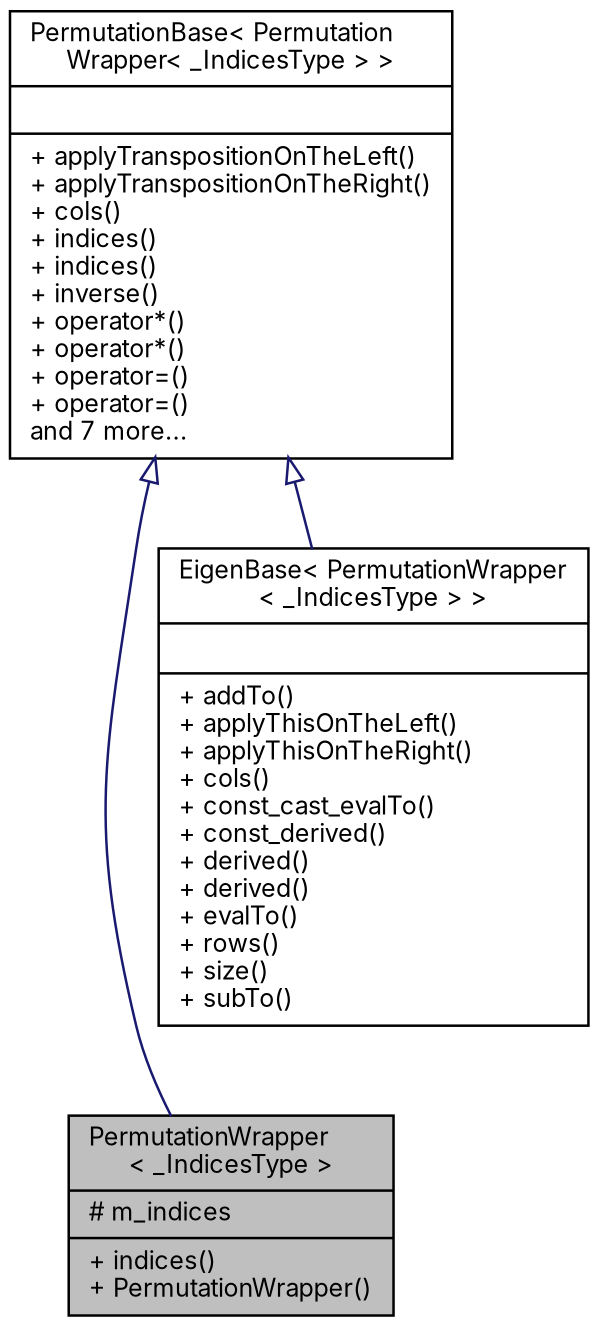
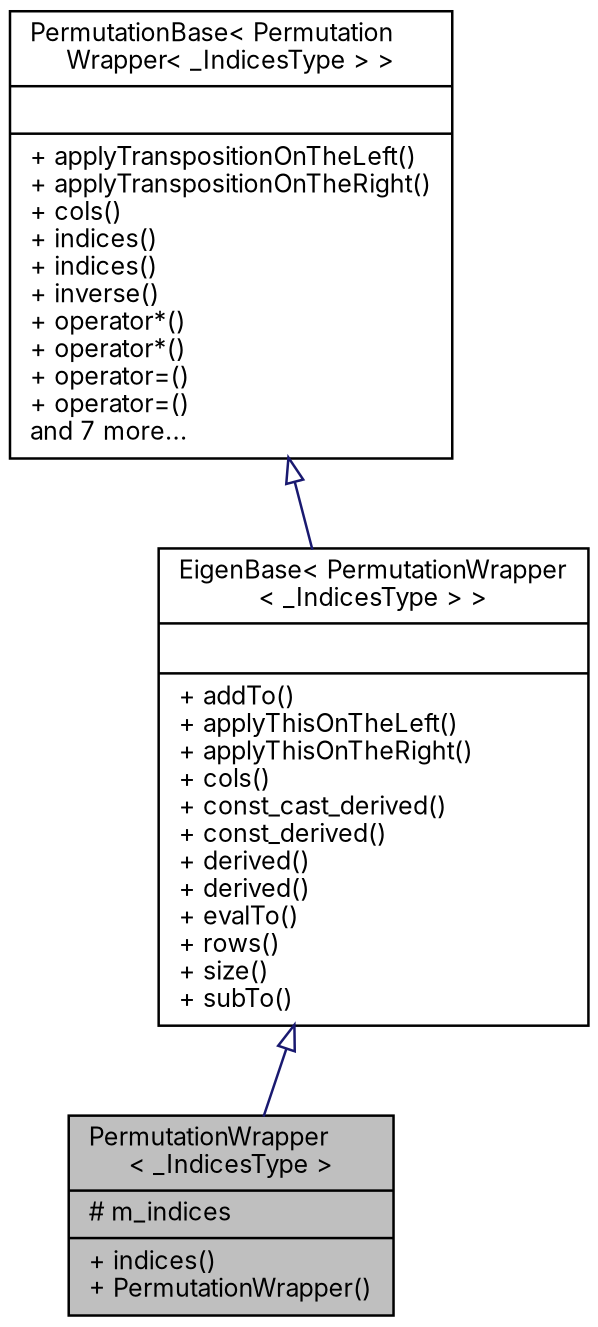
(106, 802) -> (275, 1083)
(307, 807) -> (314, 807)
